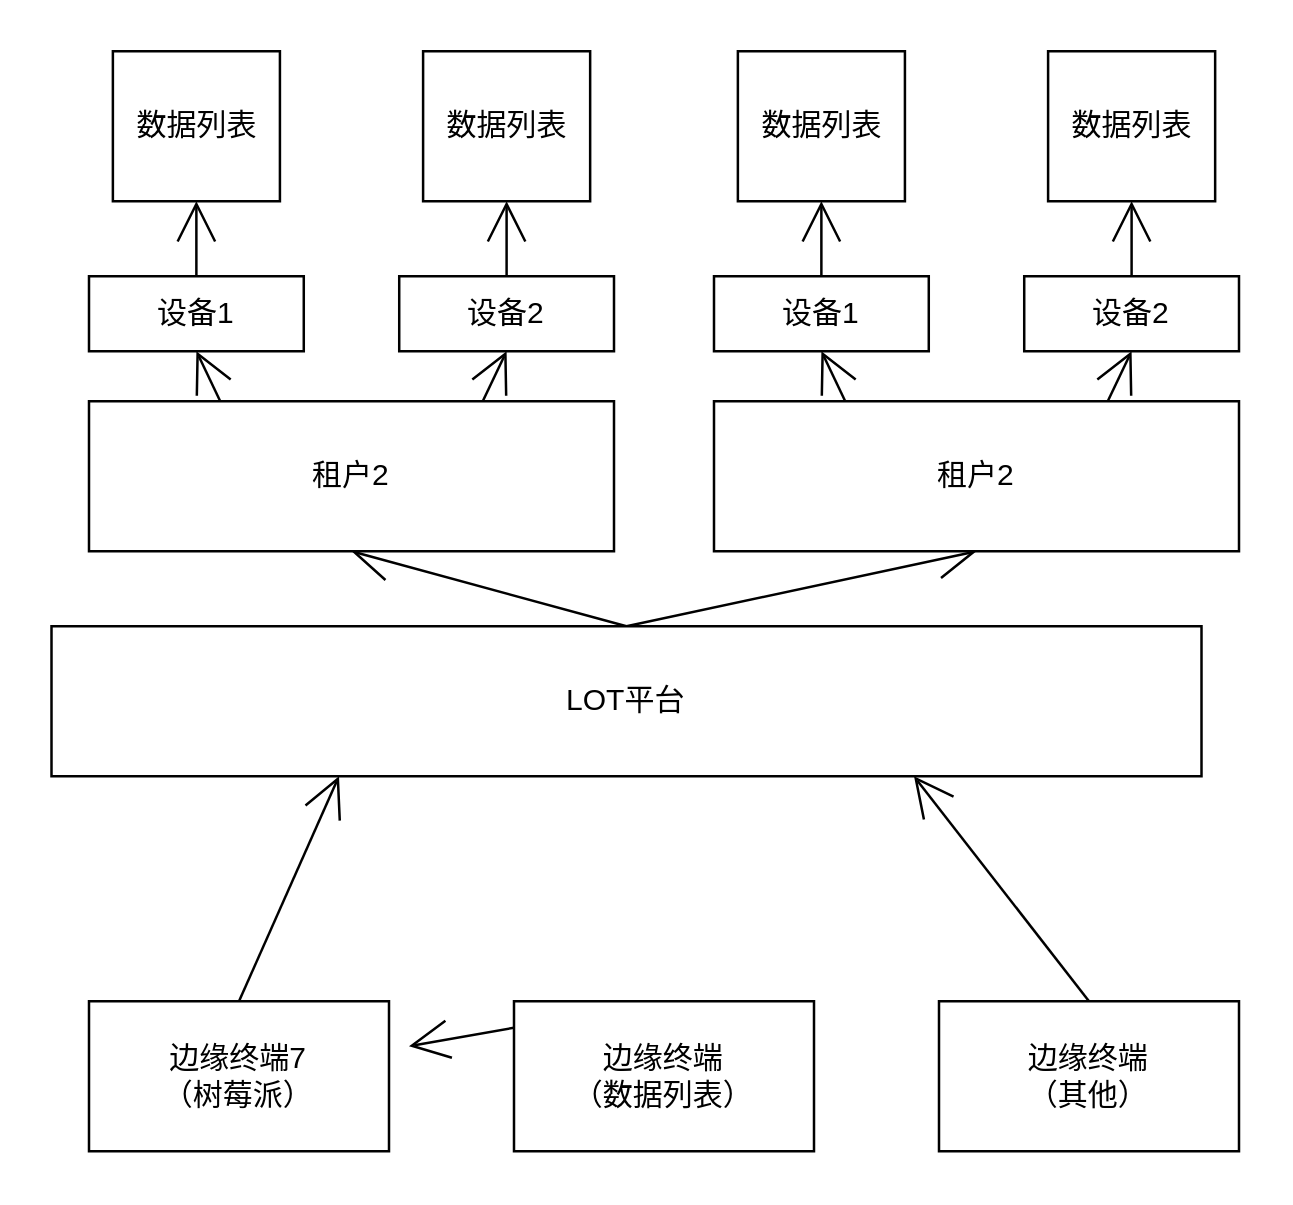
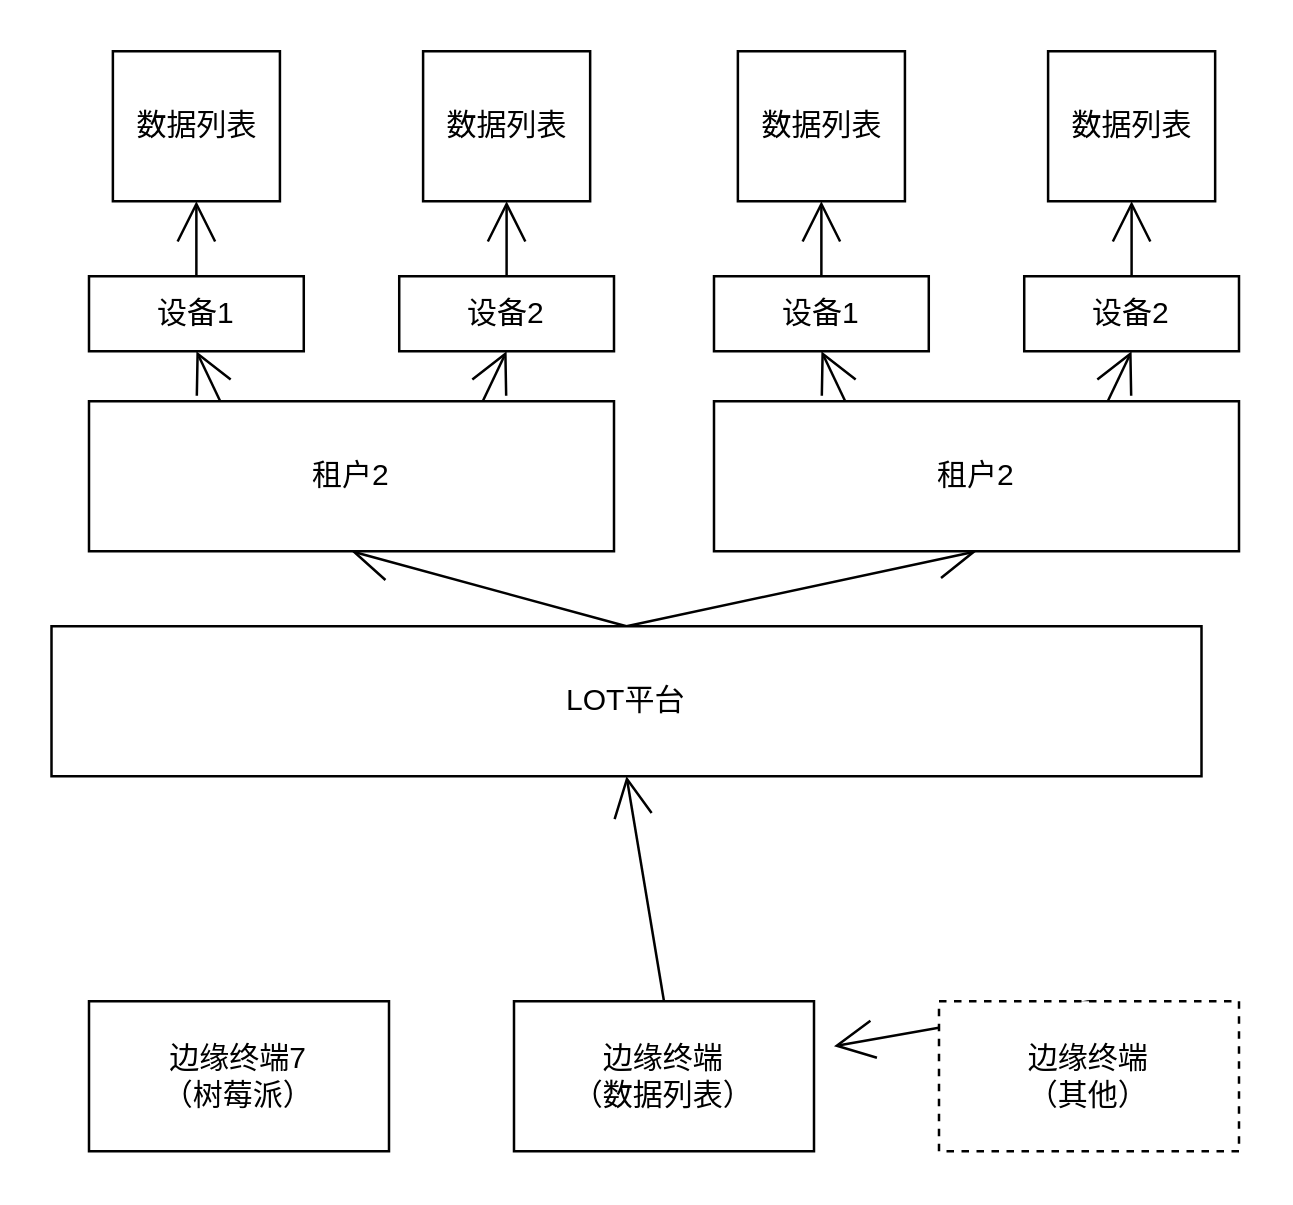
(1002, 890) -> (890, 1036)
(288, 891) -> none
(465, 1036) -> (645, 891)
(1089, 1076) -> (1089, 1076)
